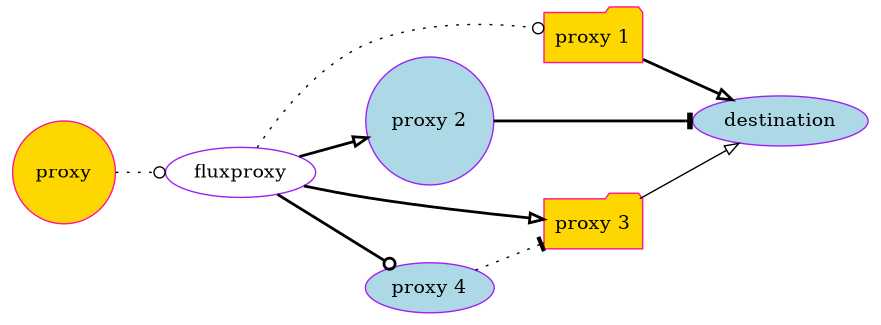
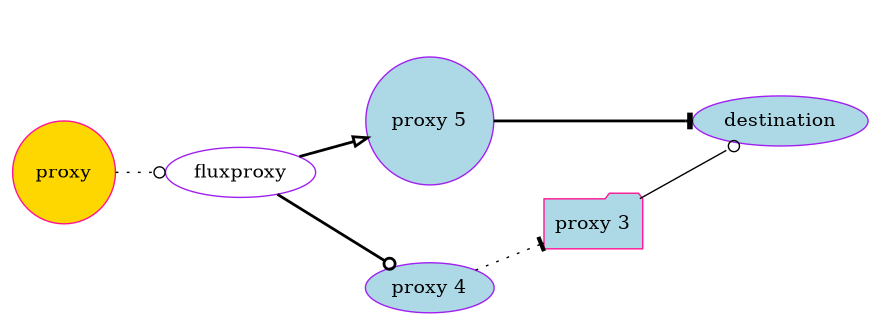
(593, 38) -> none
(430, 121) -> (430, 121)
(683, 175) -> (683, 175)
(416, 205) -> none
(593, 224) -> (593, 224)
